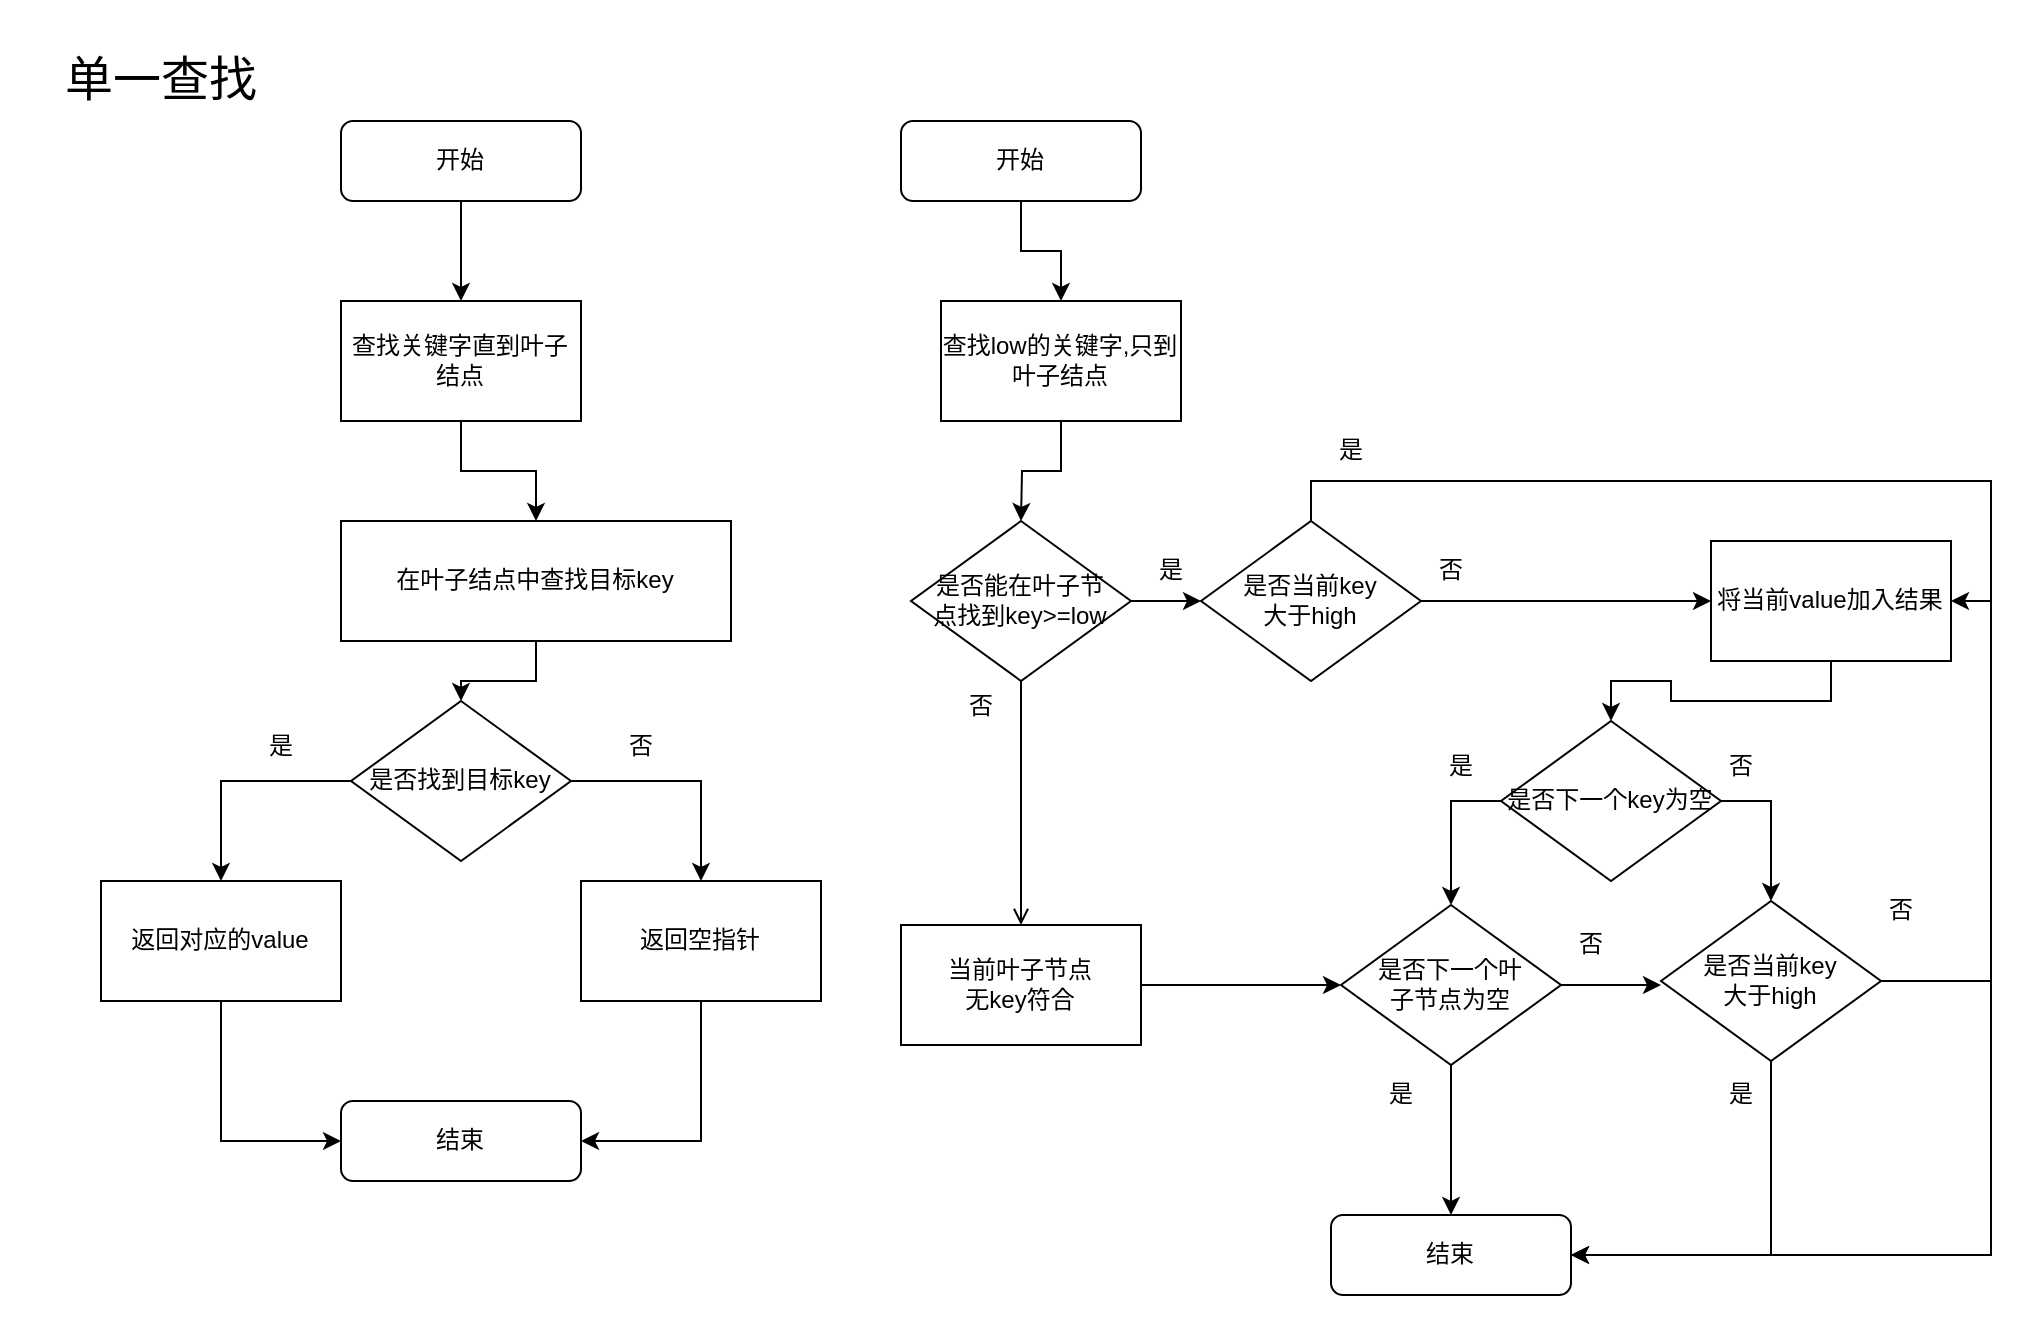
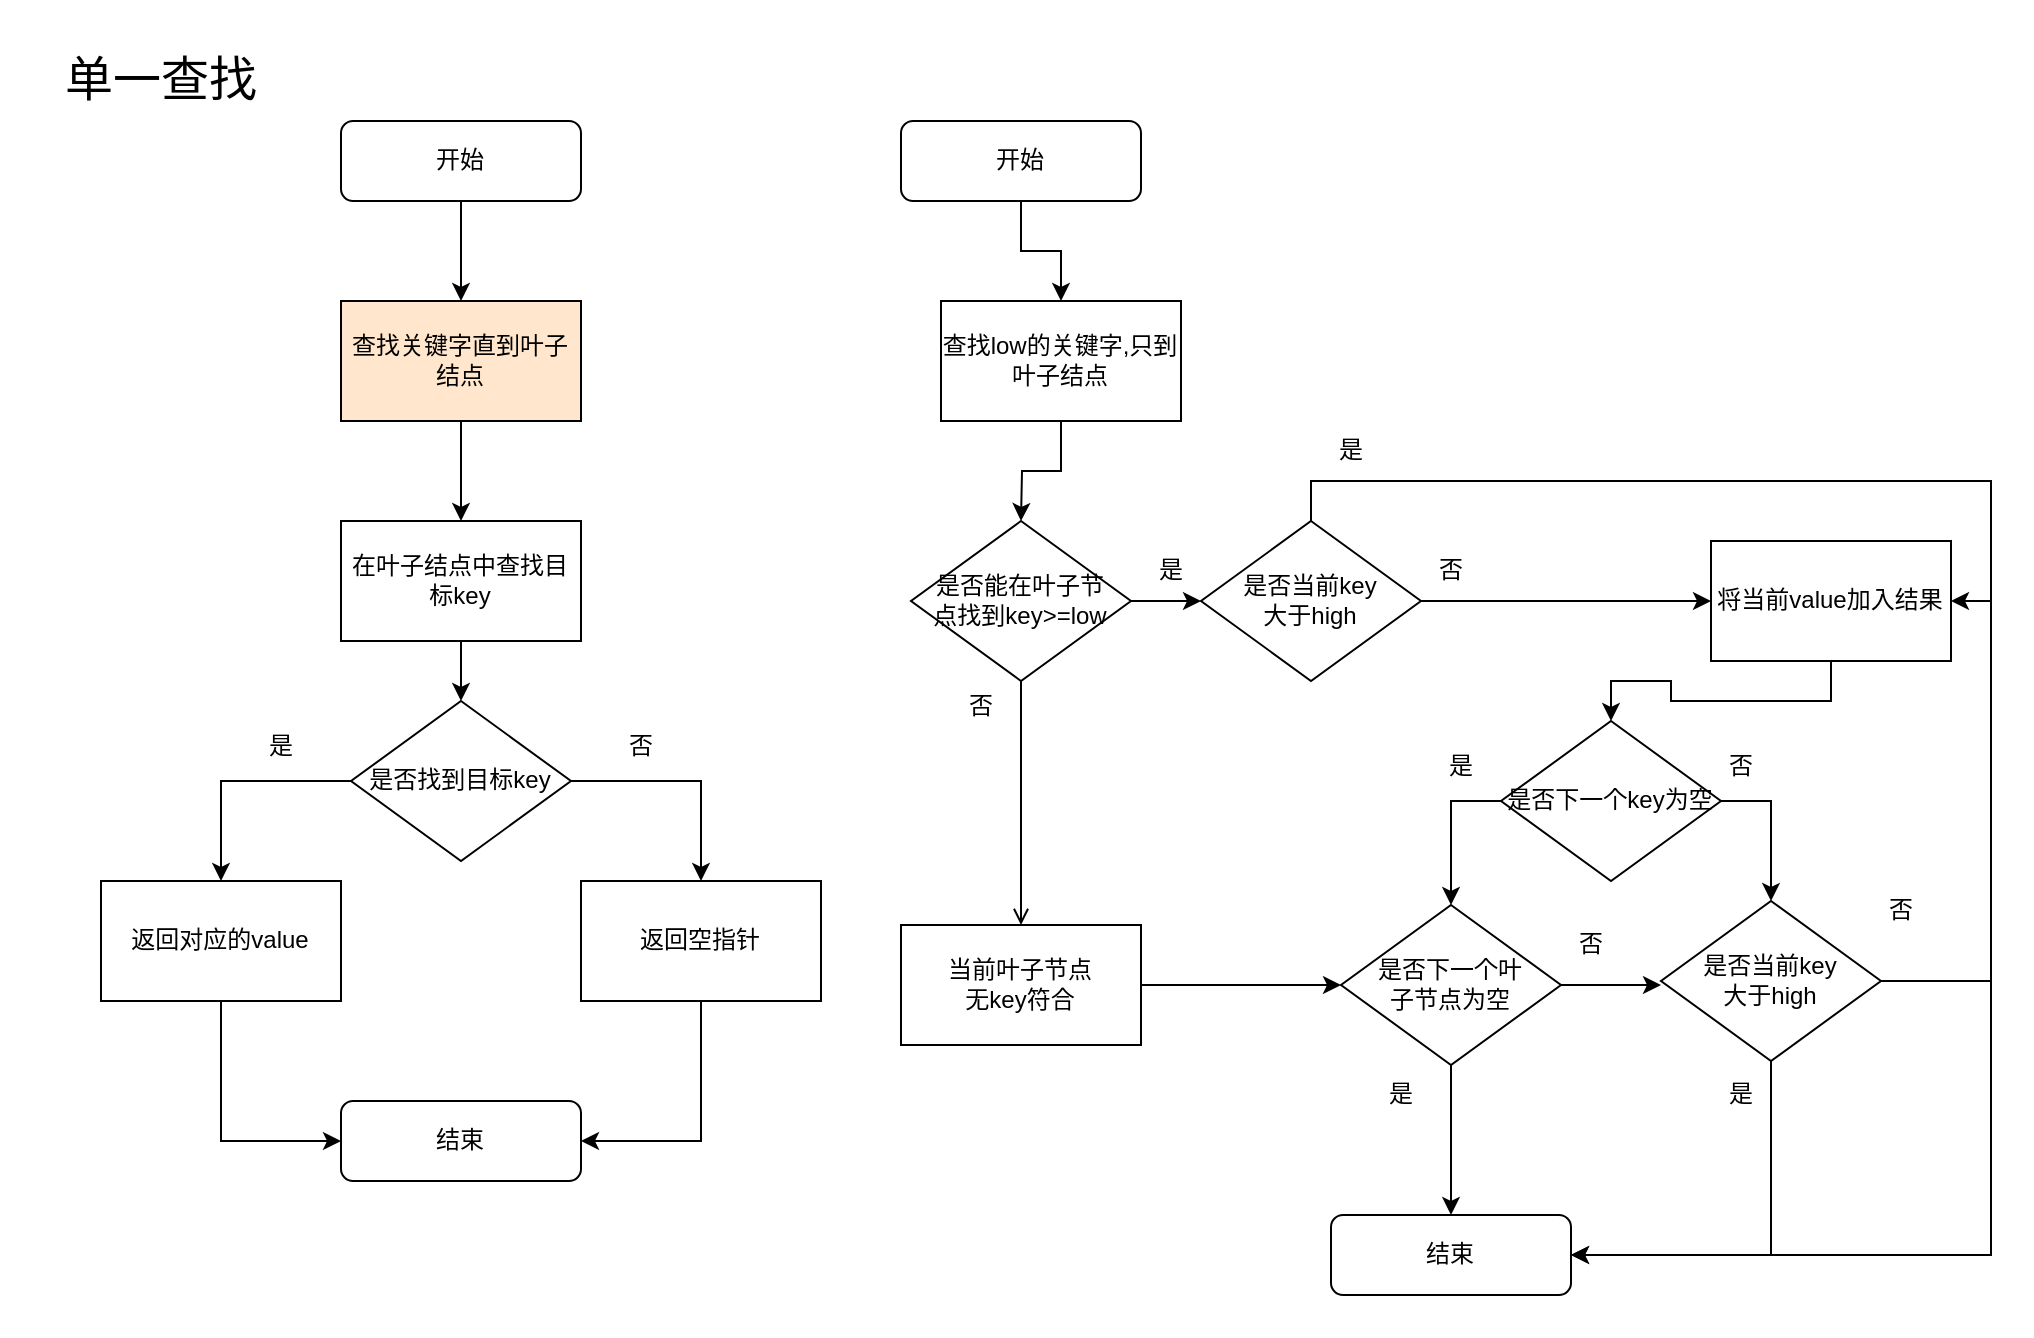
(461, 361) -> (461, 361)
(536, 581) -> (461, 581)
